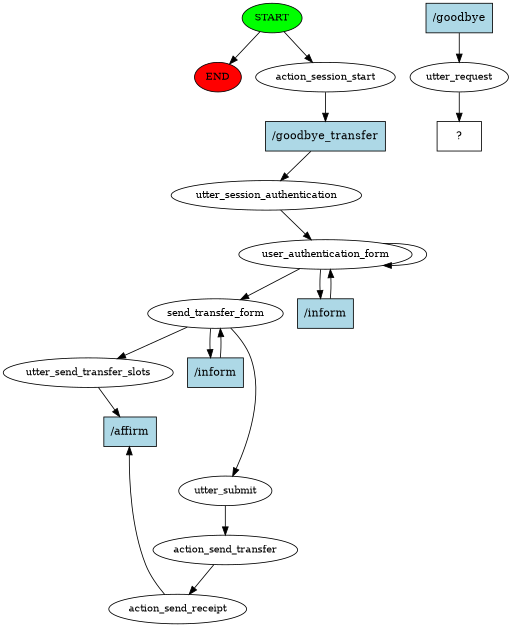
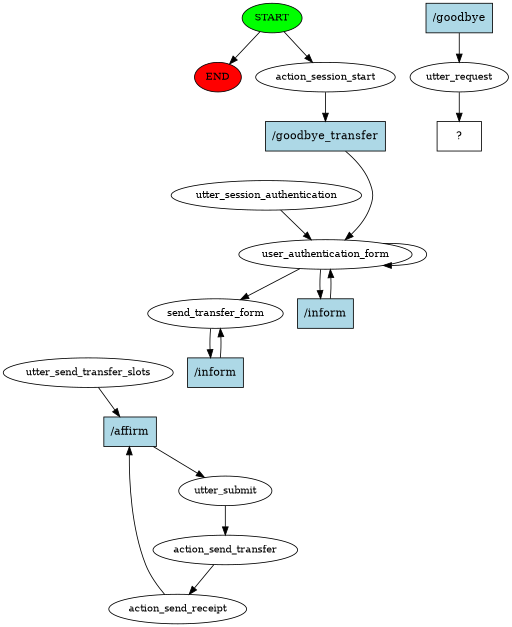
(299, 163) -> (372, 191)
(156, 341) -> none
(255, 396) -> (175, 460)
